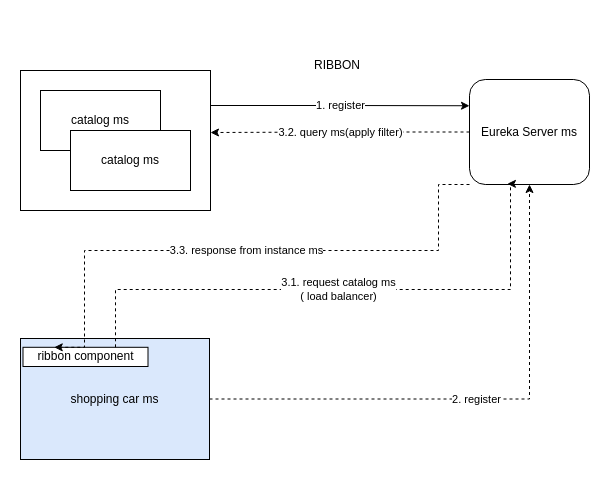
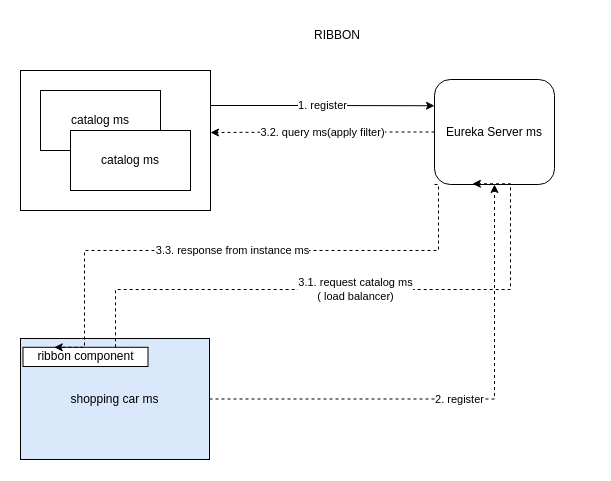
(338, 66) -> (338, 36)
(530, 132) -> (495, 132)
